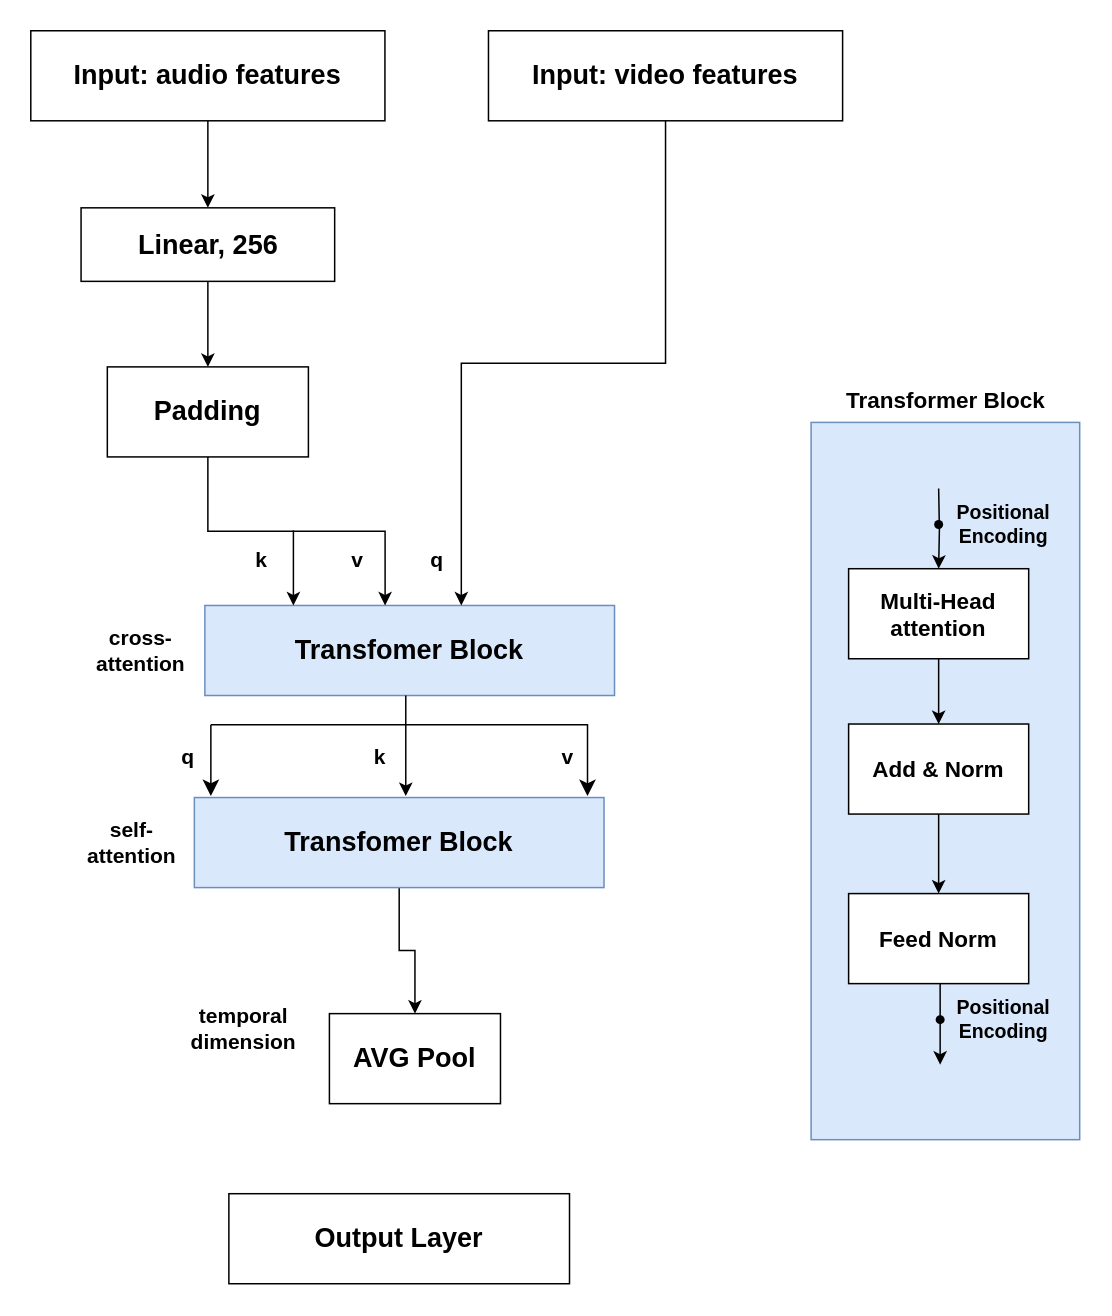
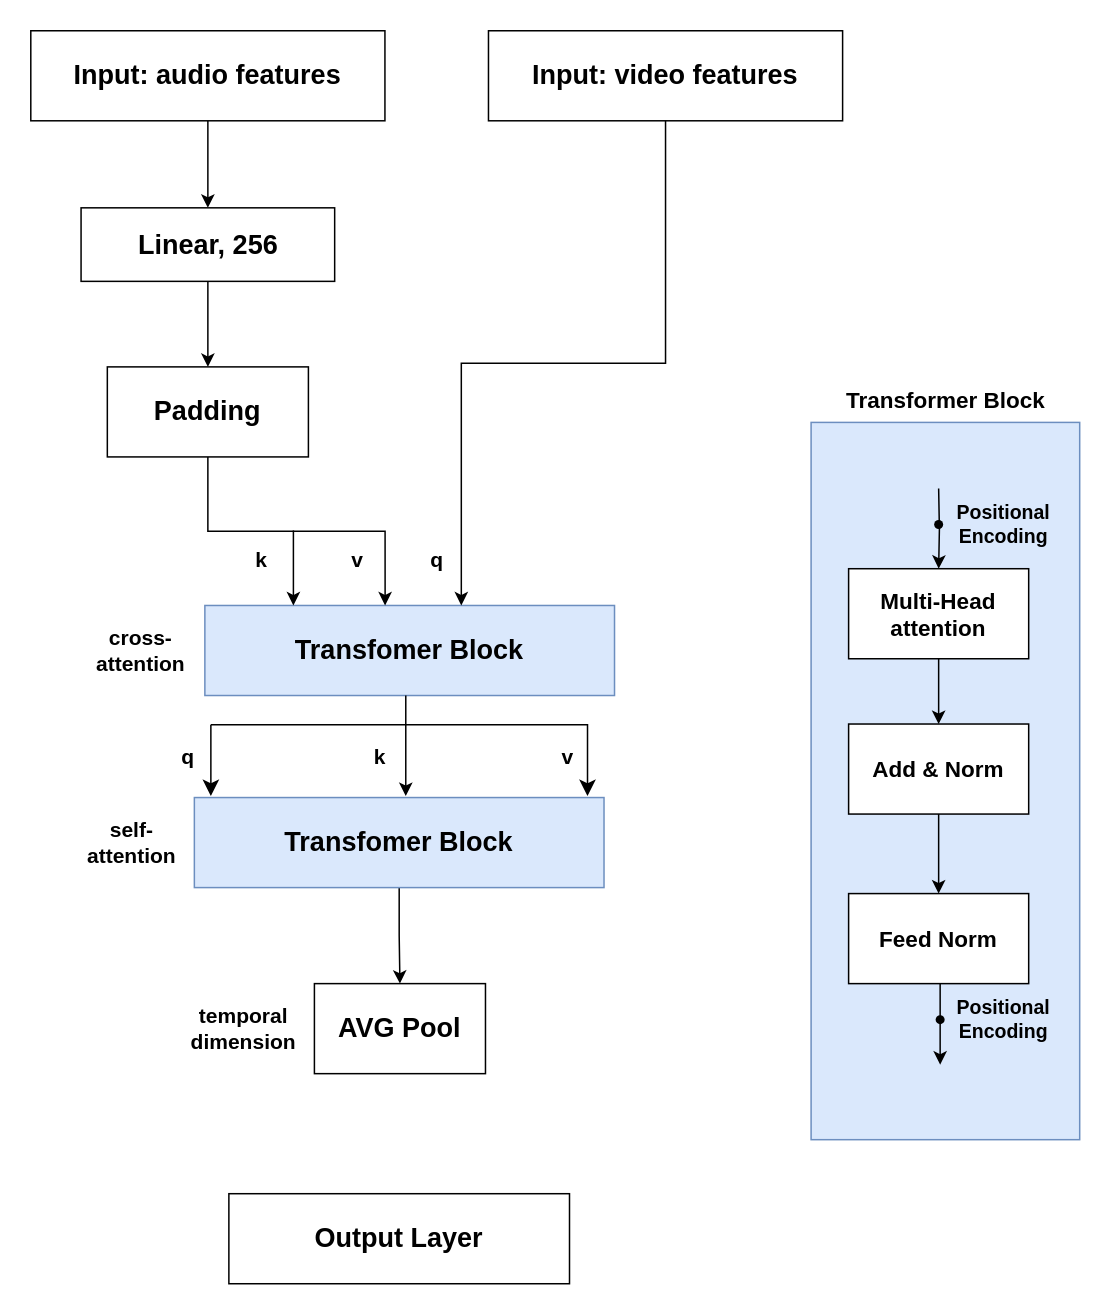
(415, 1058) -> (400, 1028)
